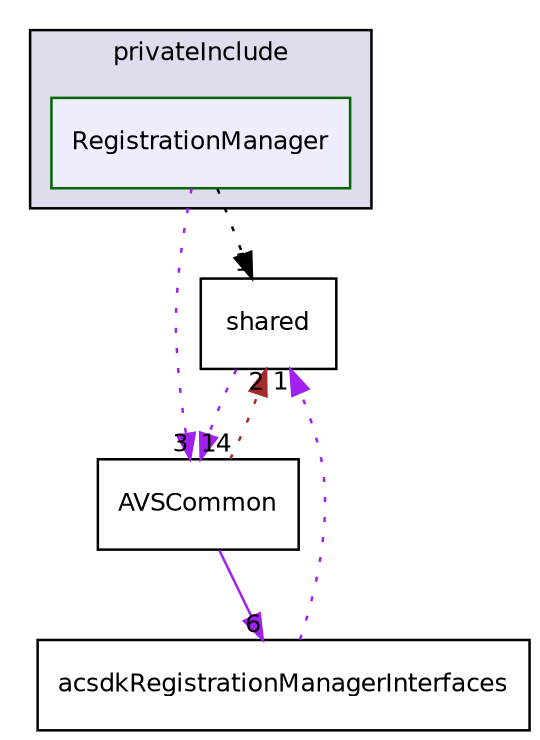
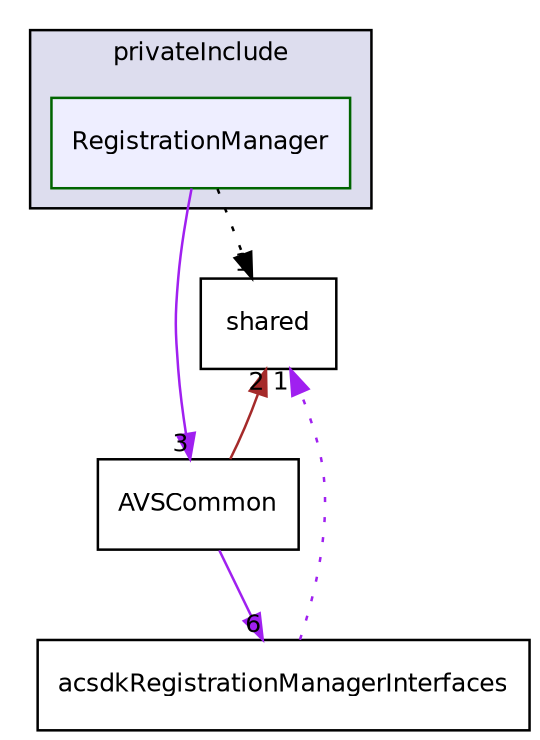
(176, 311) -> (176, 311)
(222, 402) -> none
(245, 427) -> (245, 427)
